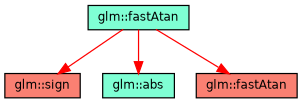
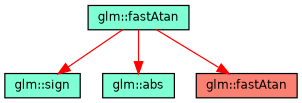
(43, 86) -> (43, 86)
